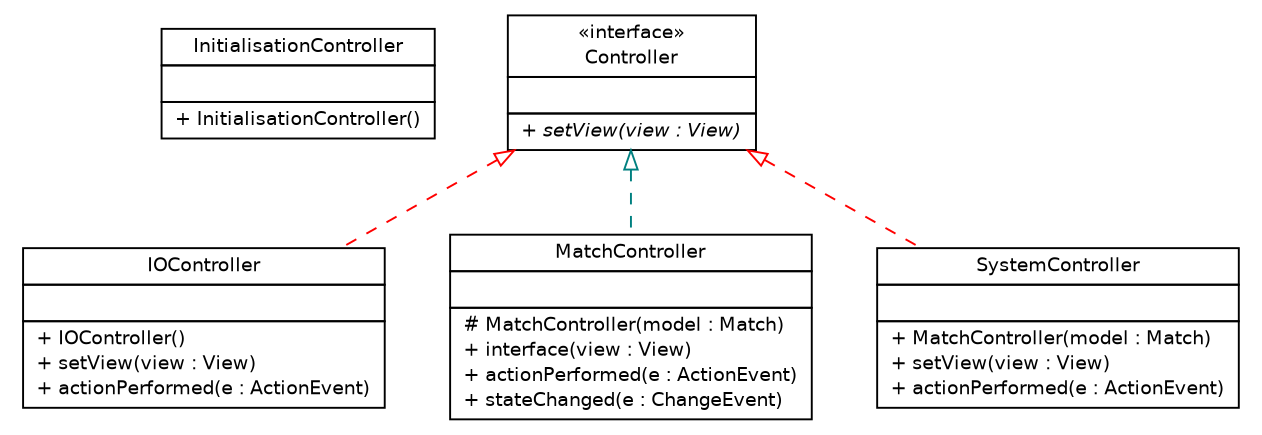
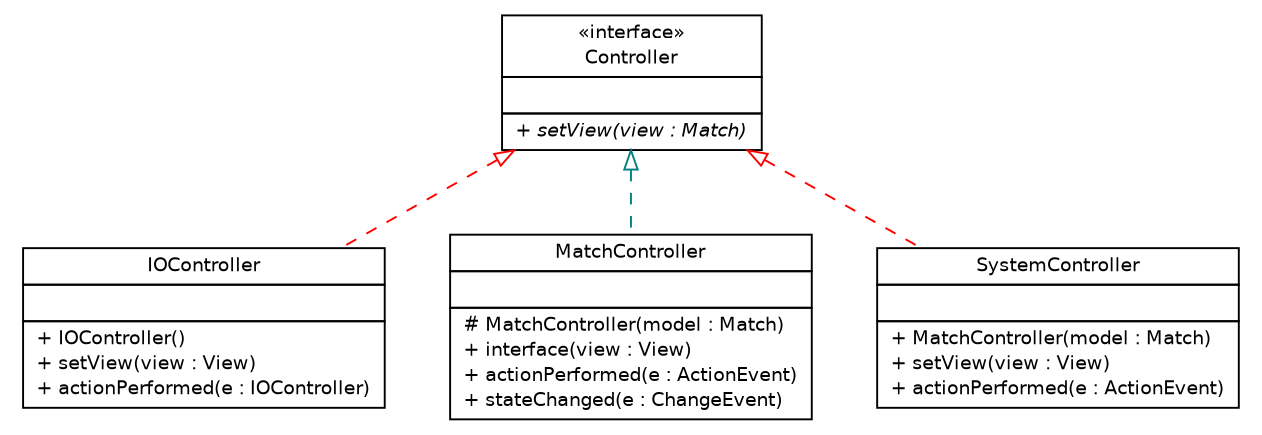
(298, 83) -> none
(632, 131) -> (632, 131)
(204, 389) -> (204, 389)
